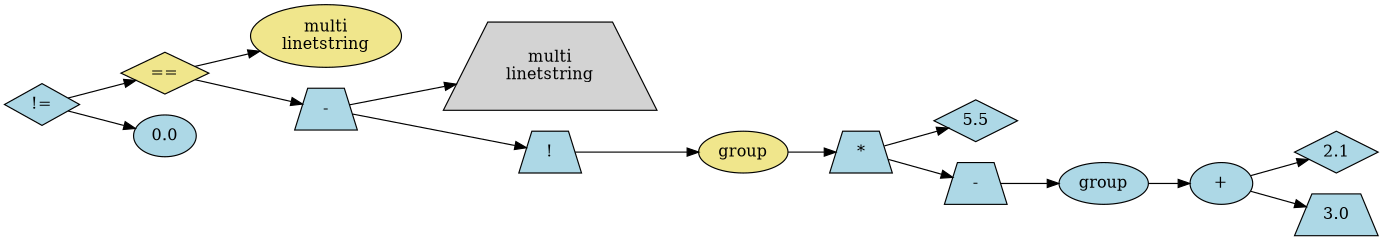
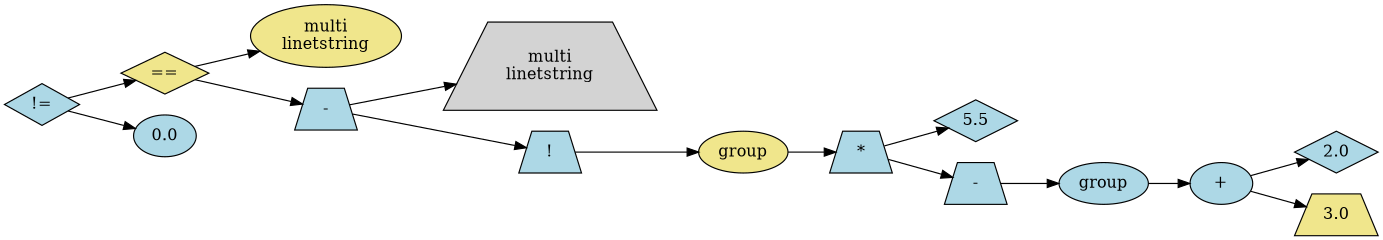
(1336, 152) -> (1336, 152)
(1336, 215) -> (1336, 215)
